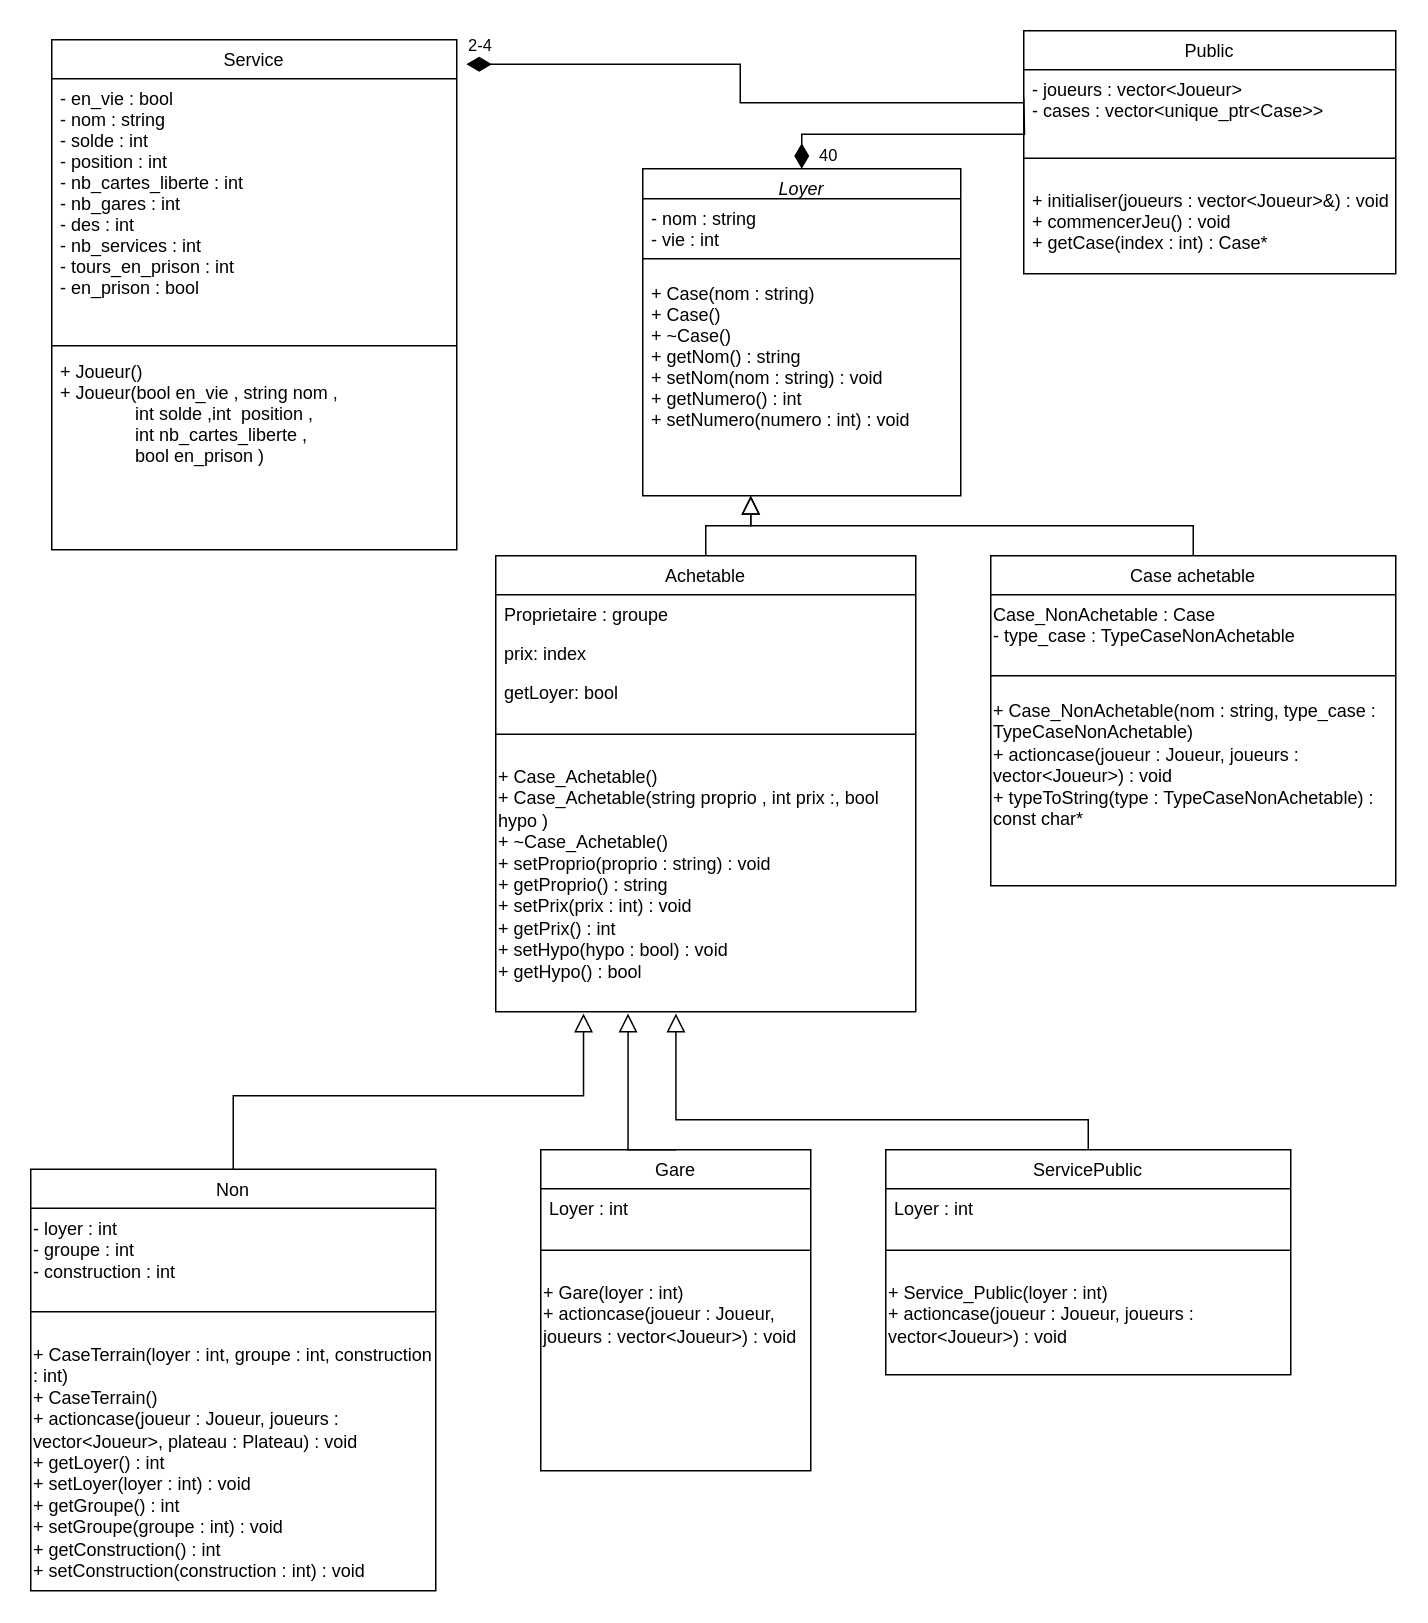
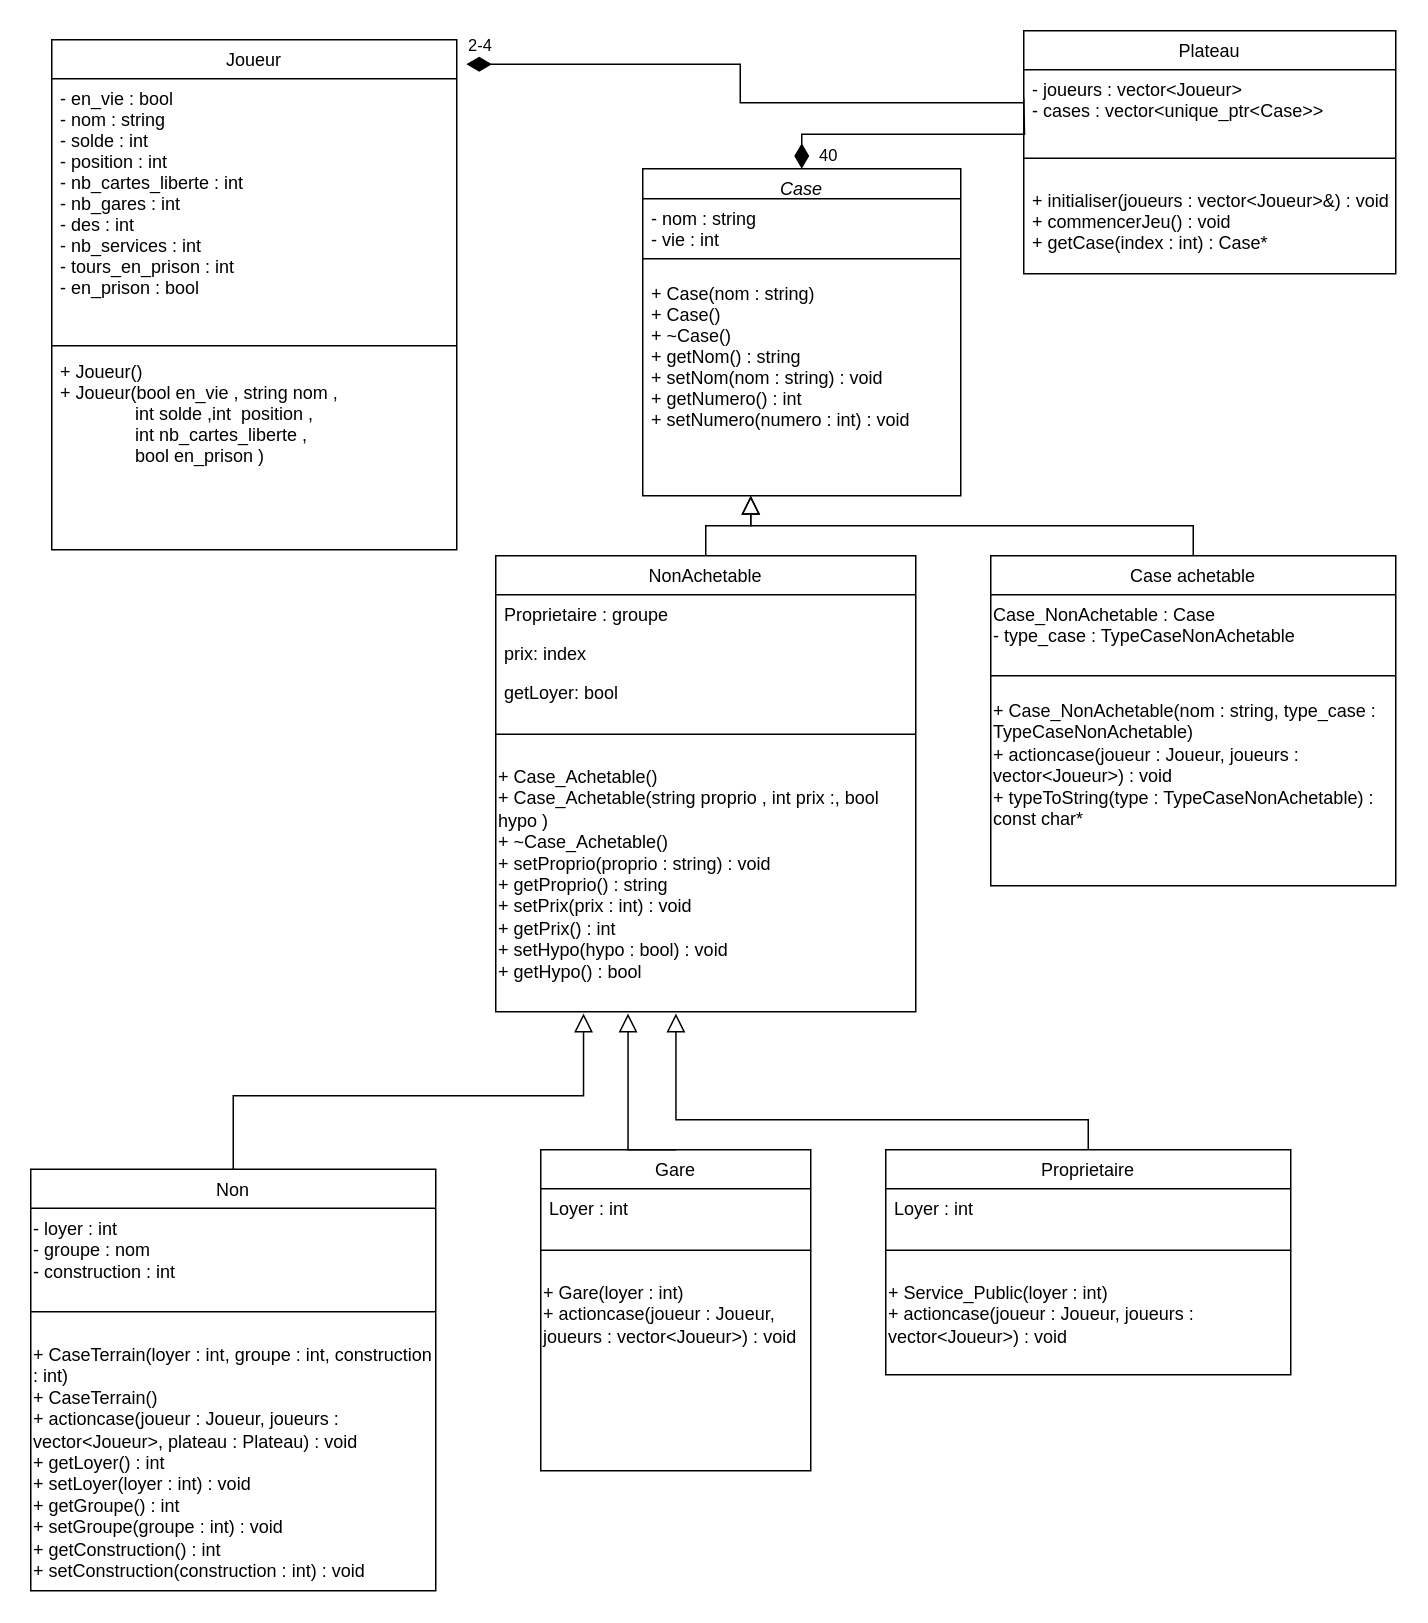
(1209, 51) -> (1209, 51)
(254, 60) -> (254, 60)
(801, 189) -> (801, 189)
(705, 576) -> (705, 576)
(1088, 1170) -> (1088, 1170)
(121, 1251) -> (121, 1251)
